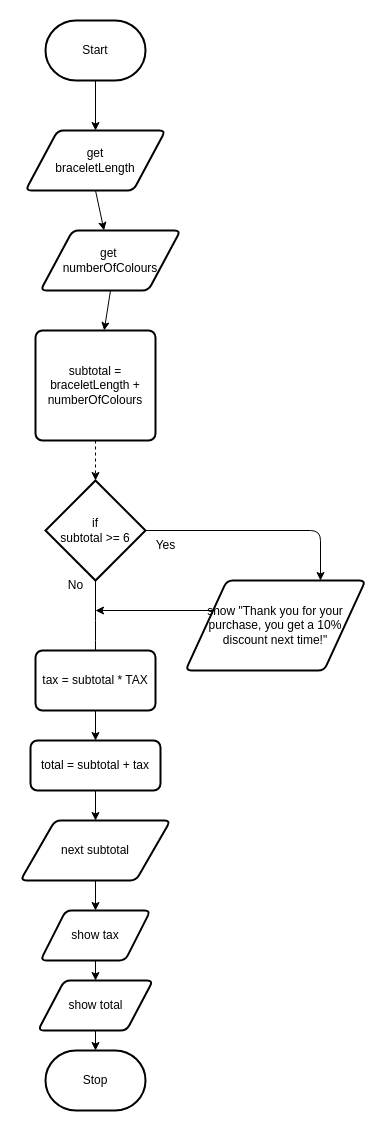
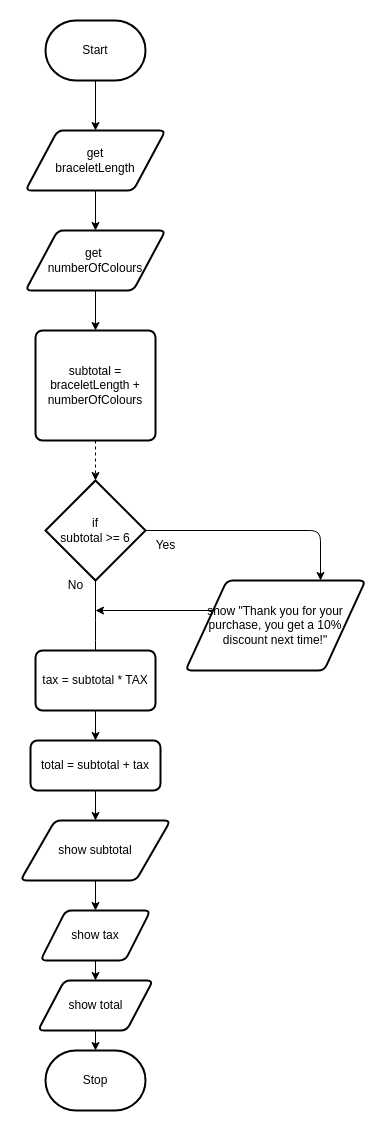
(111, 261) -> (96, 261)
(96, 851) -> (96, 851)
